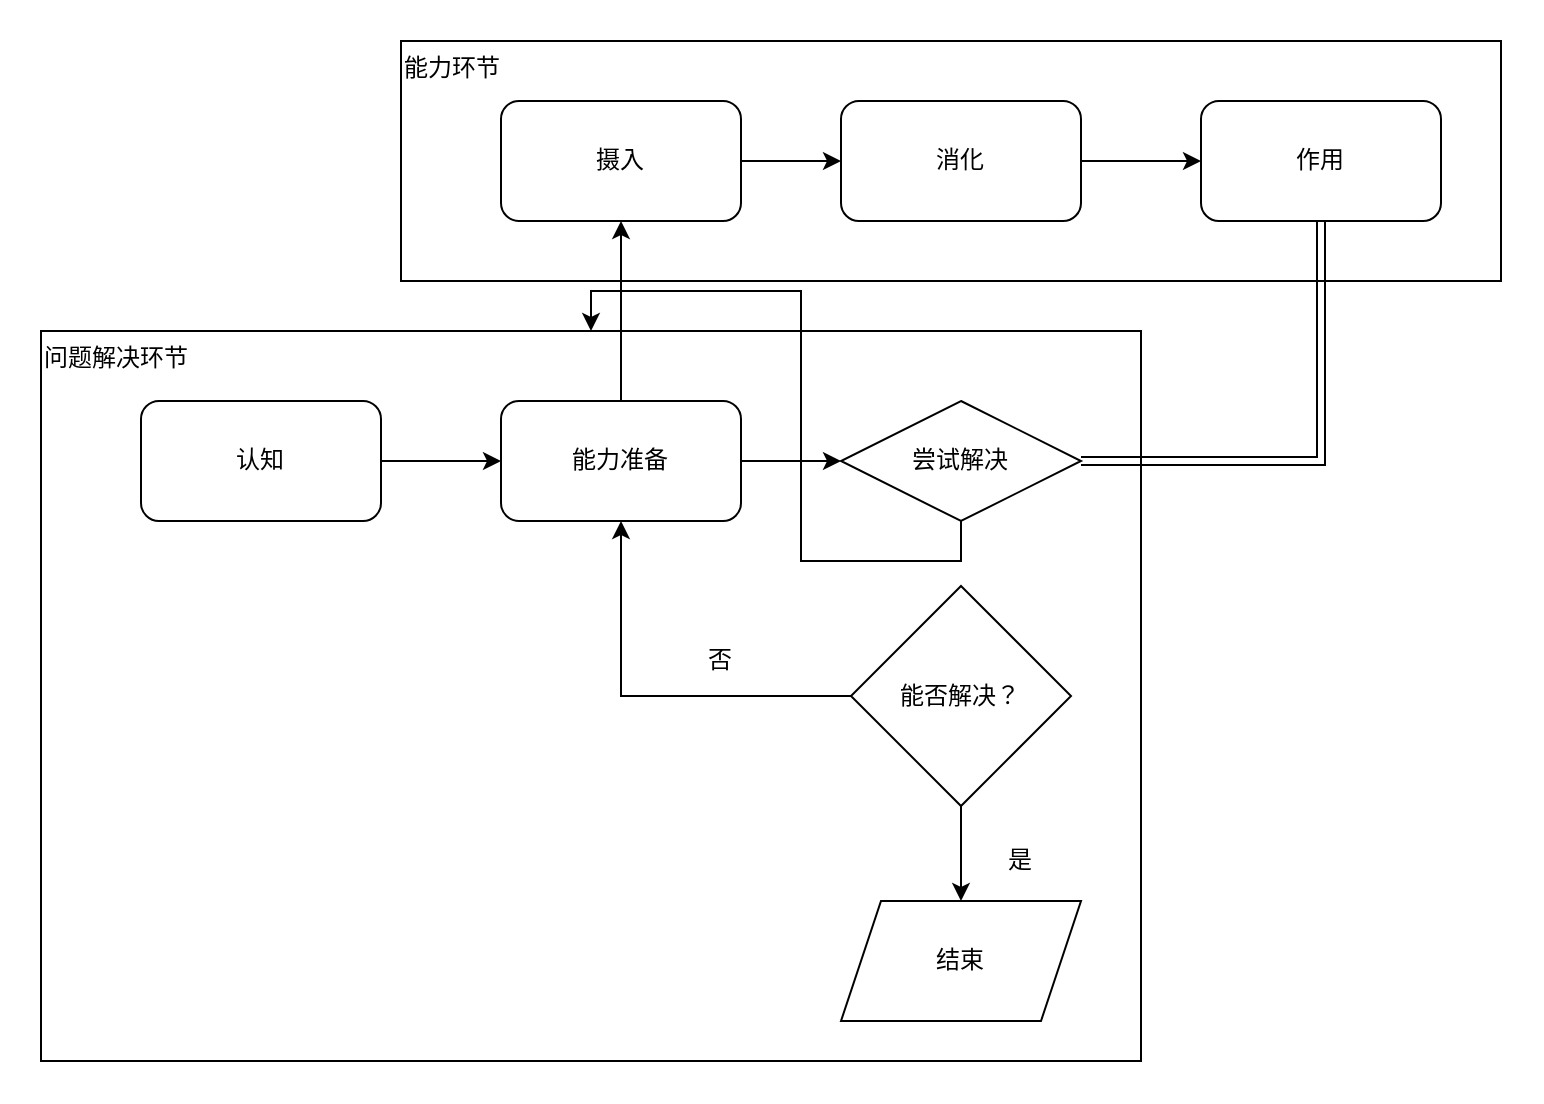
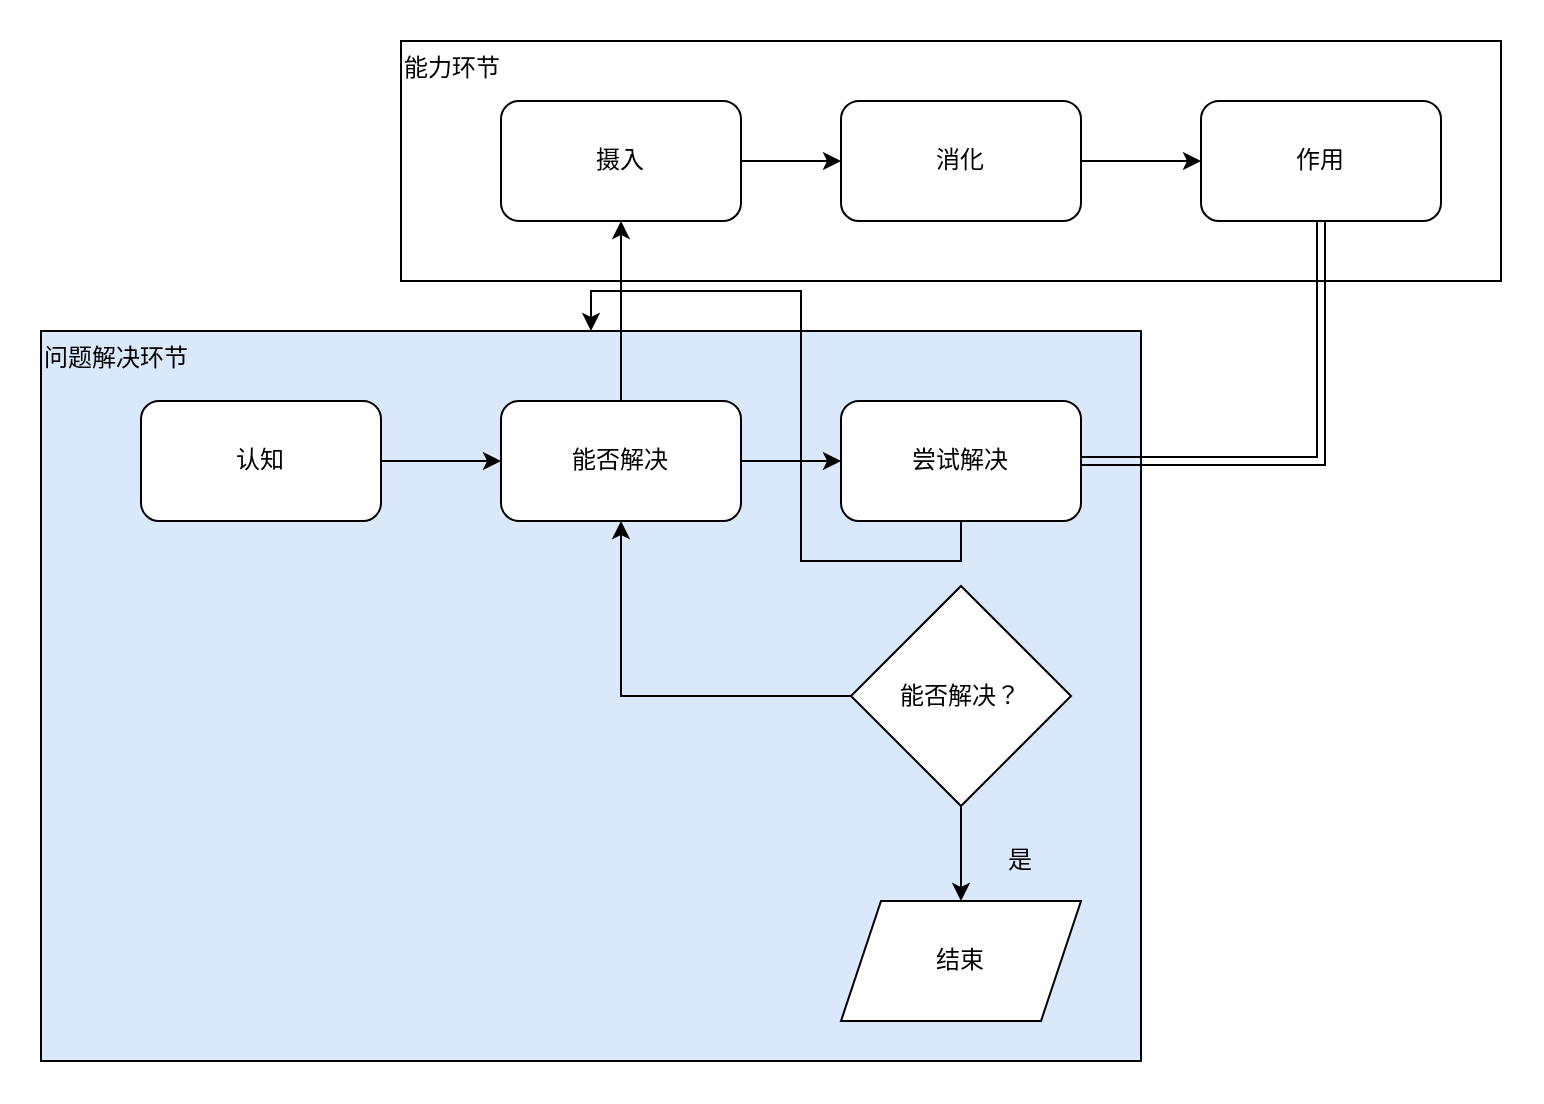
(621, 461) -> (621, 461)
(961, 461) -> (961, 461)
(721, 661) -> none
(591, 696) -> (591, 696)
